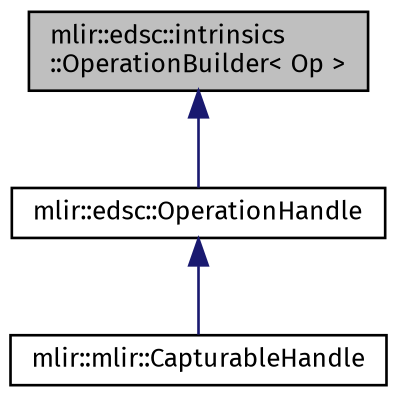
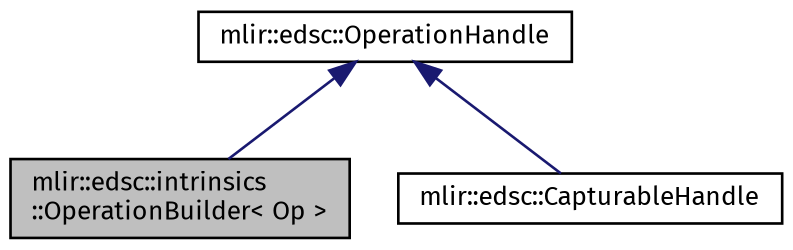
(199, 153) -> (281, 119)
(199, 360) -> (590, 199)
